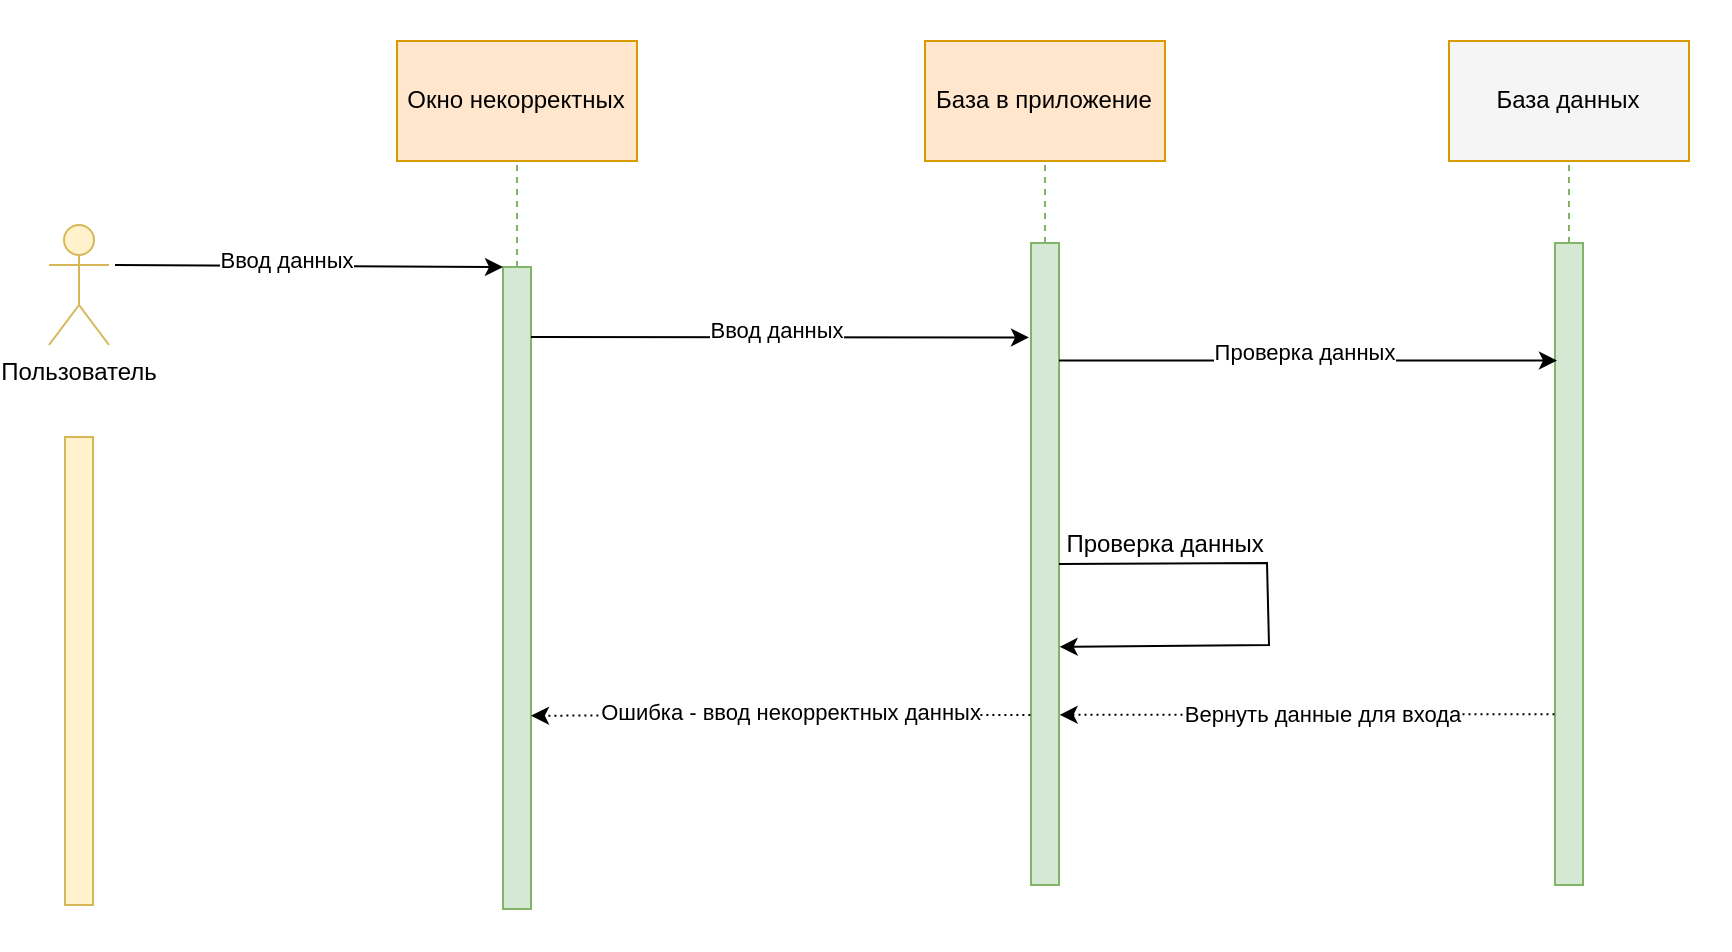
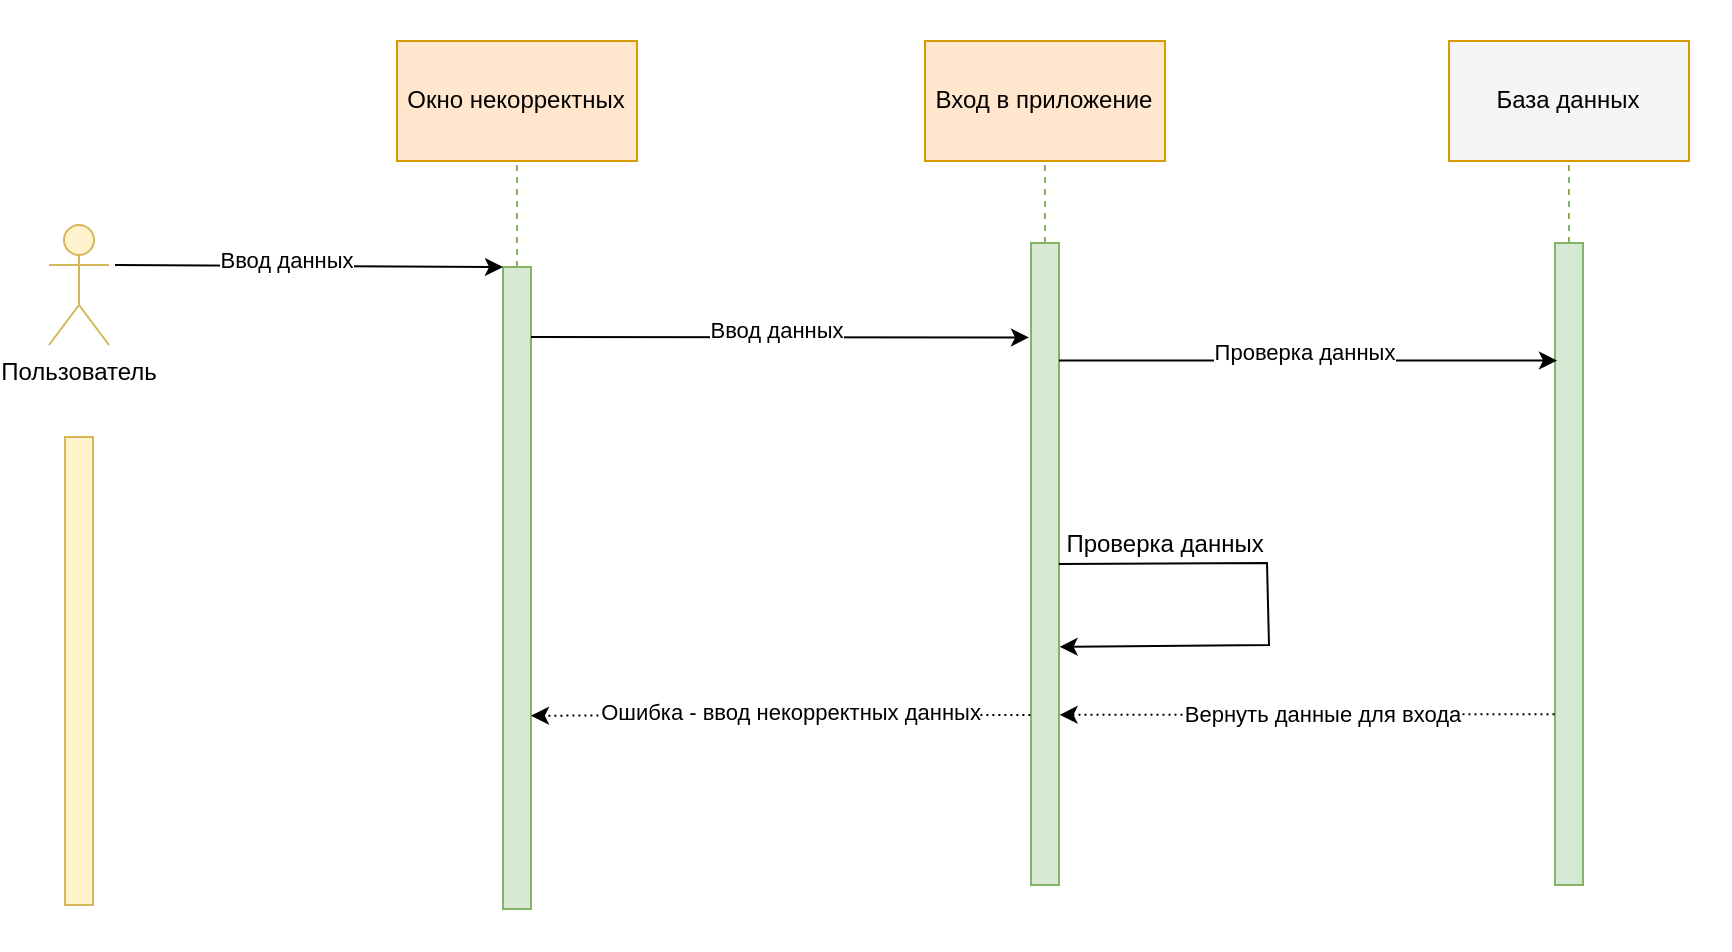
(1045, 101) -> (1045, 101)
